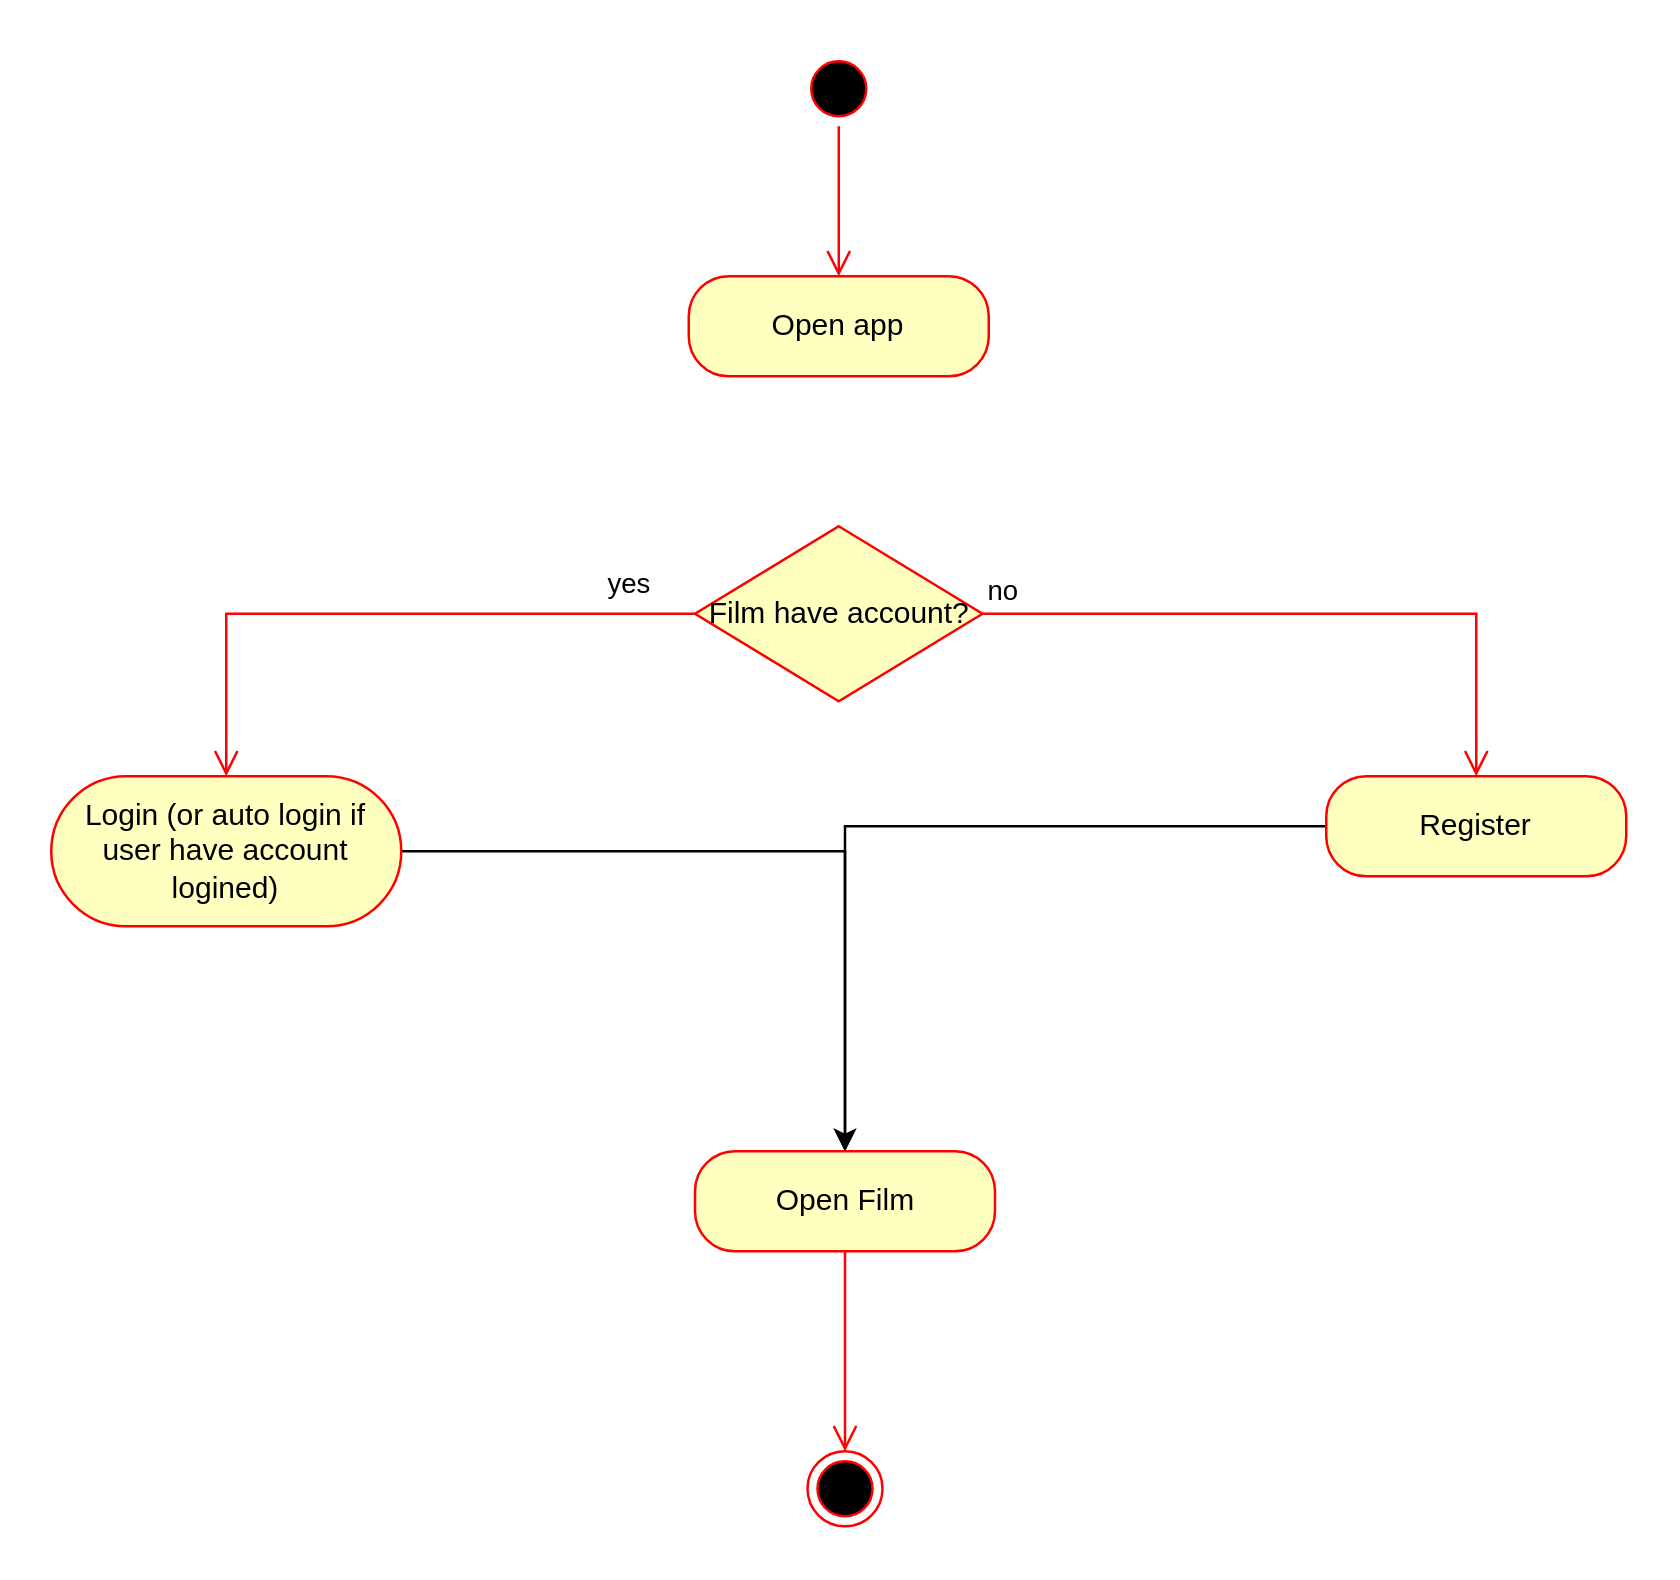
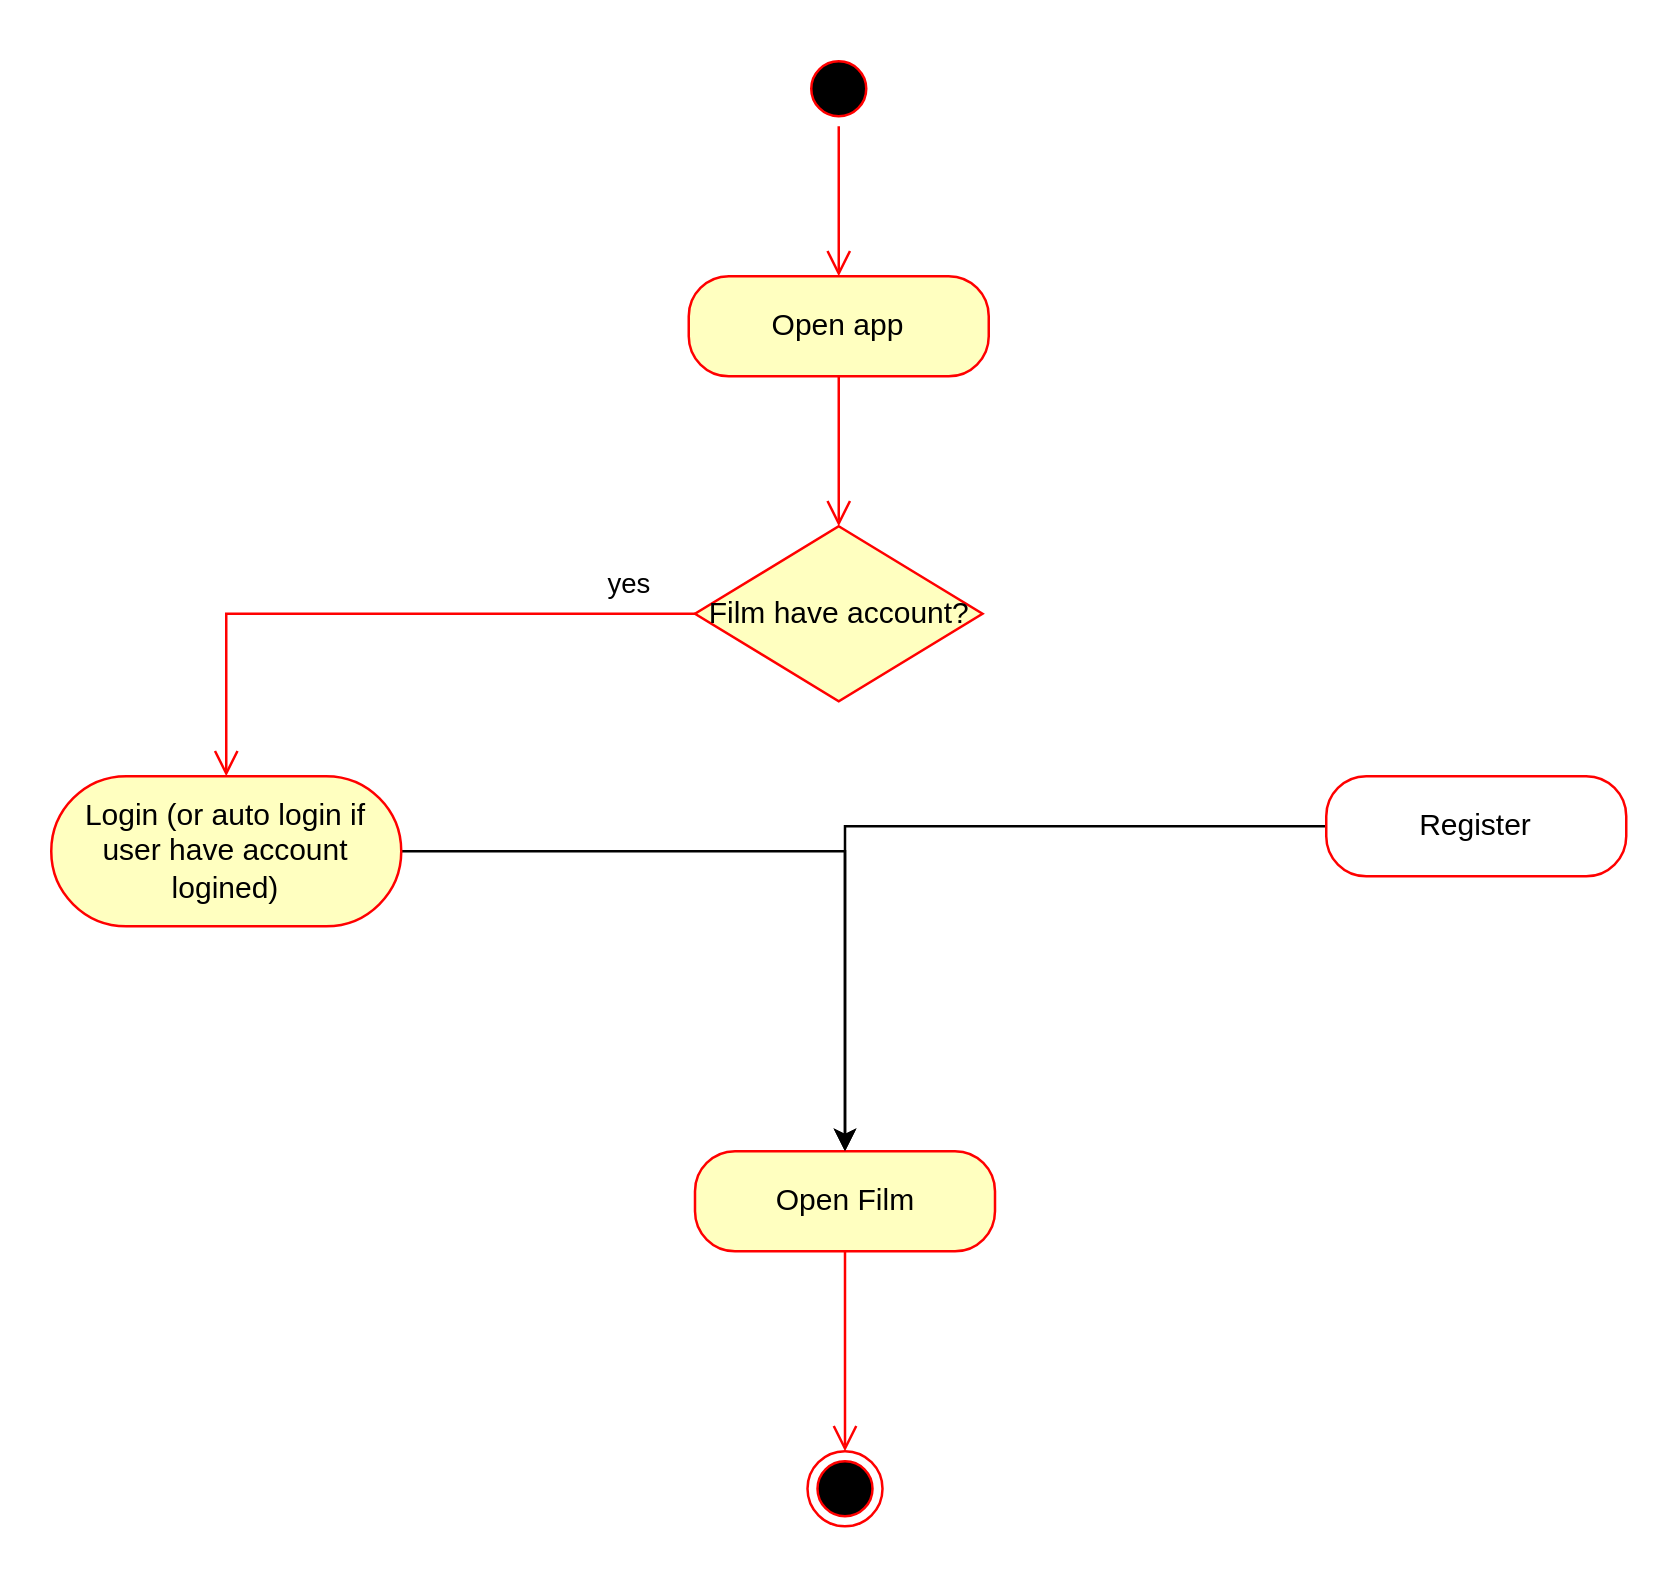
none -> (839, 448)
(1307, 614) -> none
(1476, 826) -> (1476, 826)
